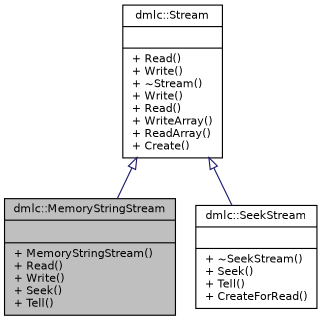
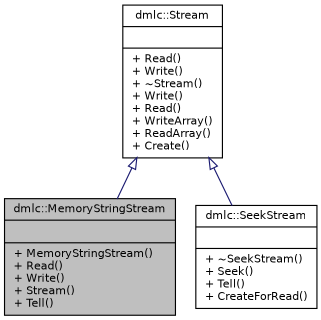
(38, 291) -> (45, 291)
